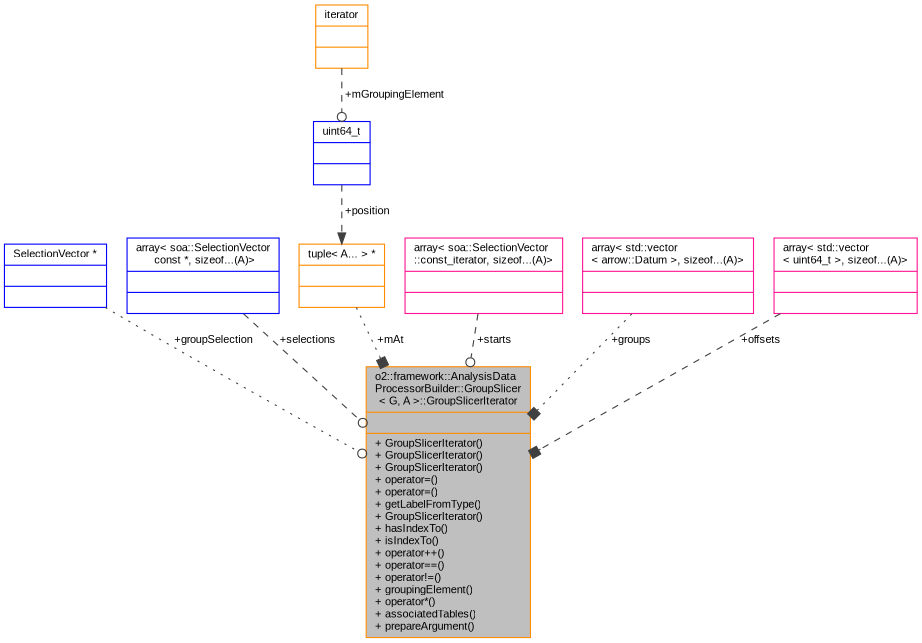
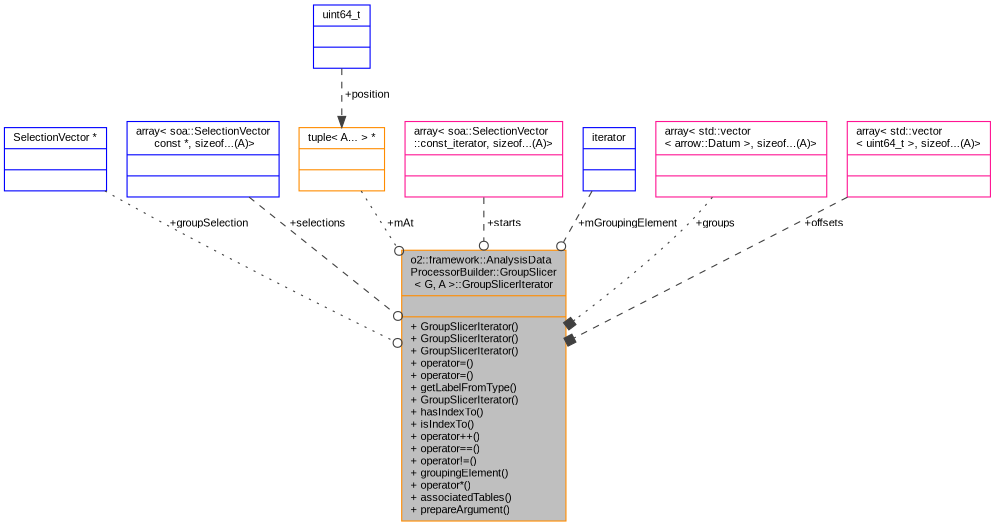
(342, 37) -> (609, 159)
(342, 90) -> (578, 216)
(368, 332) -> (379, 219)
